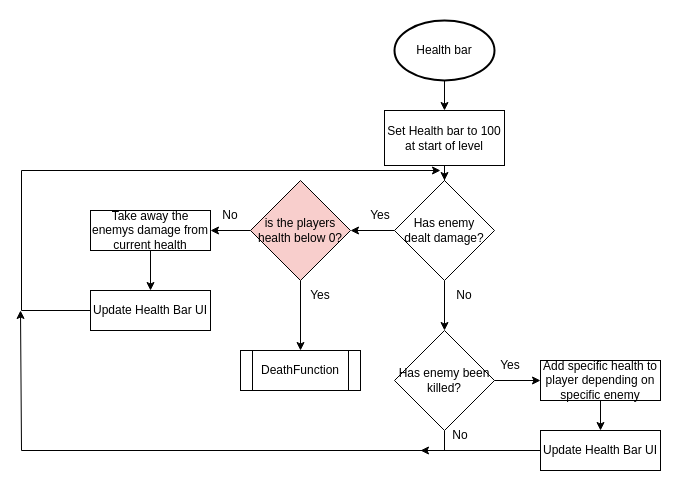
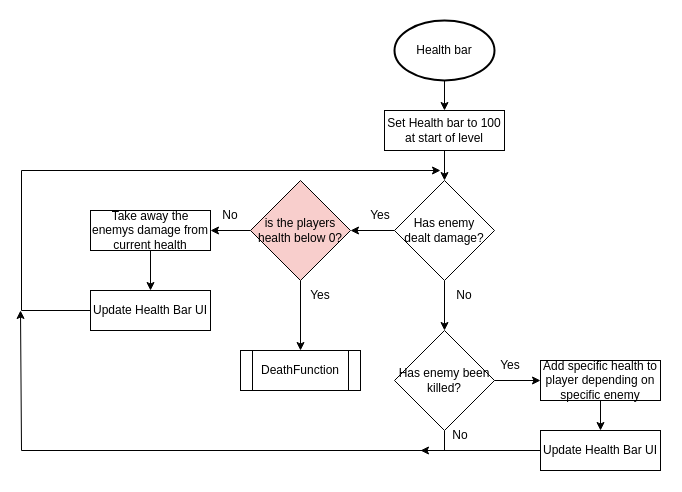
(445, 138) -> (445, 131)
